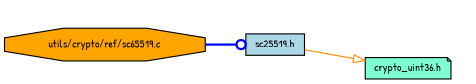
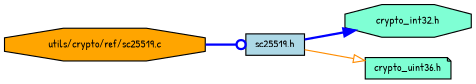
none -> (408, 21)
(105, 45) -> (105, 45)
